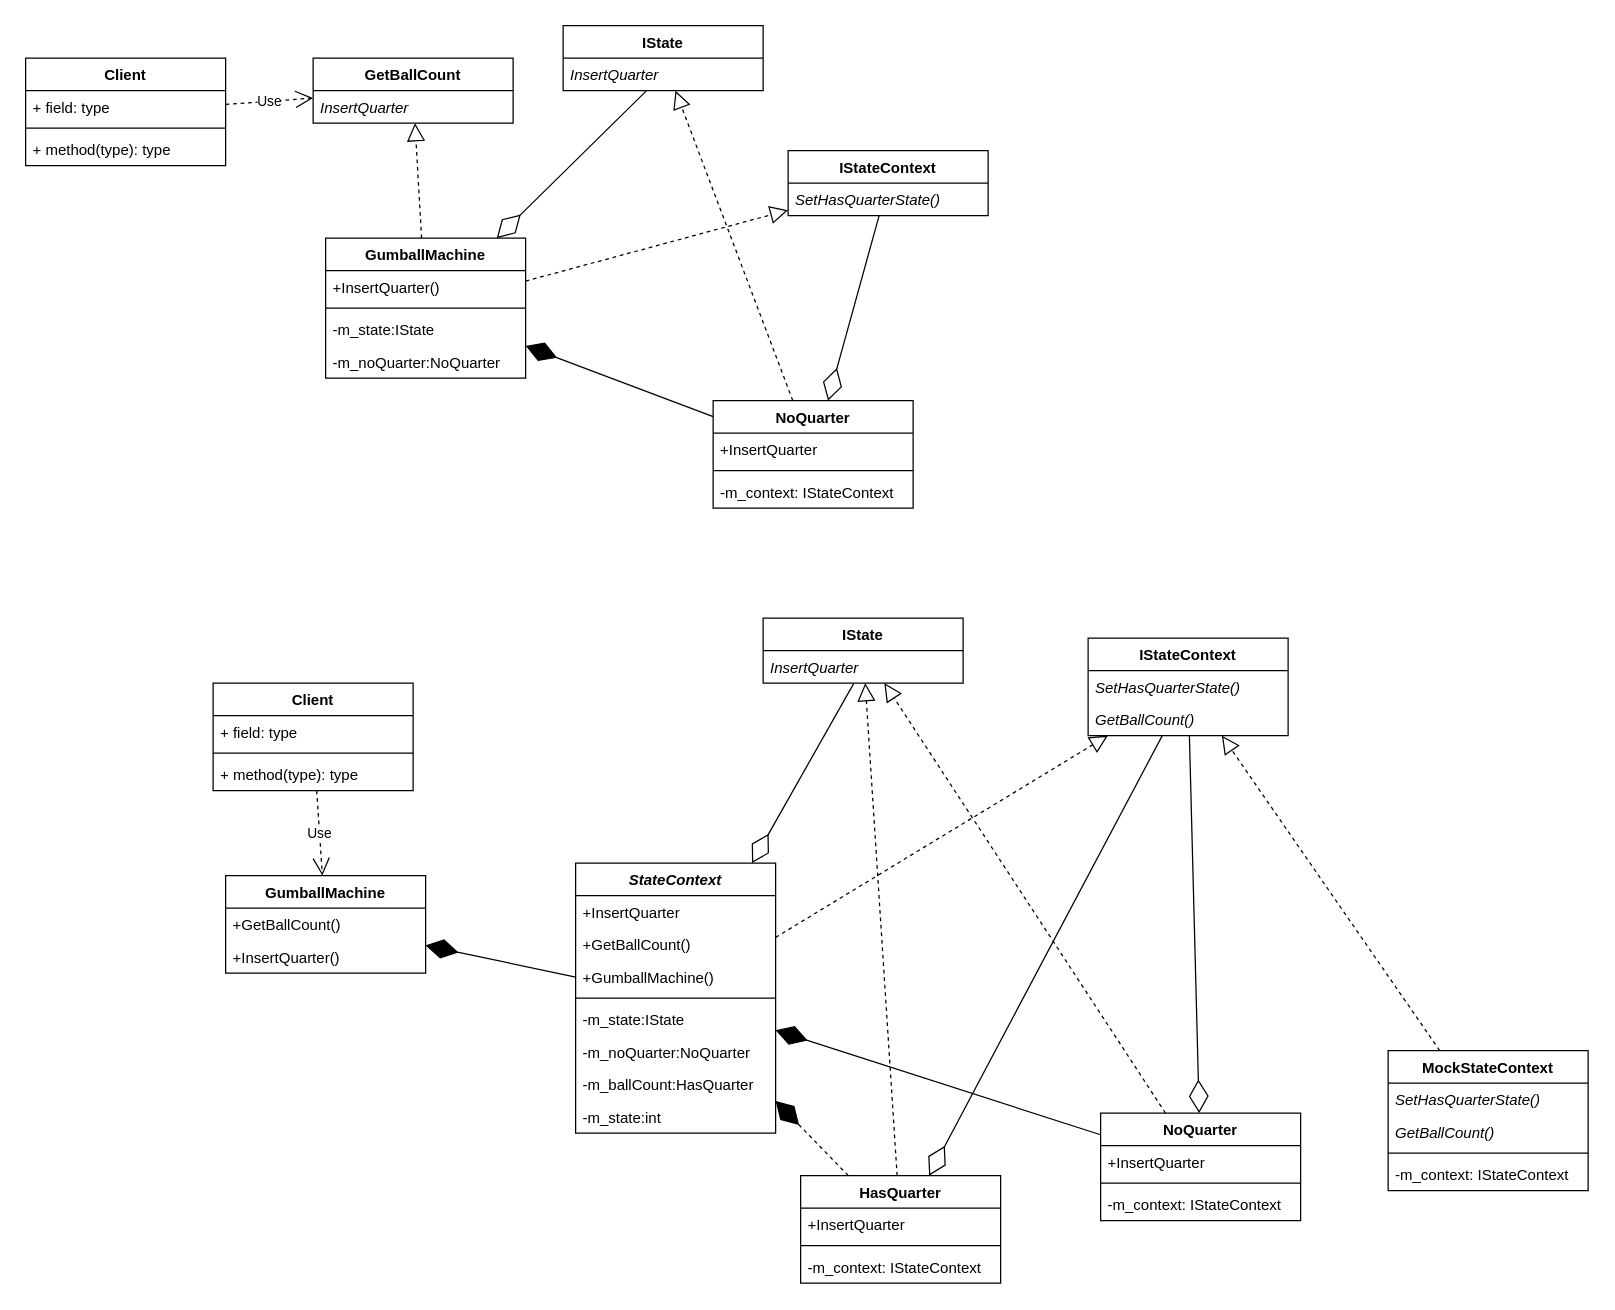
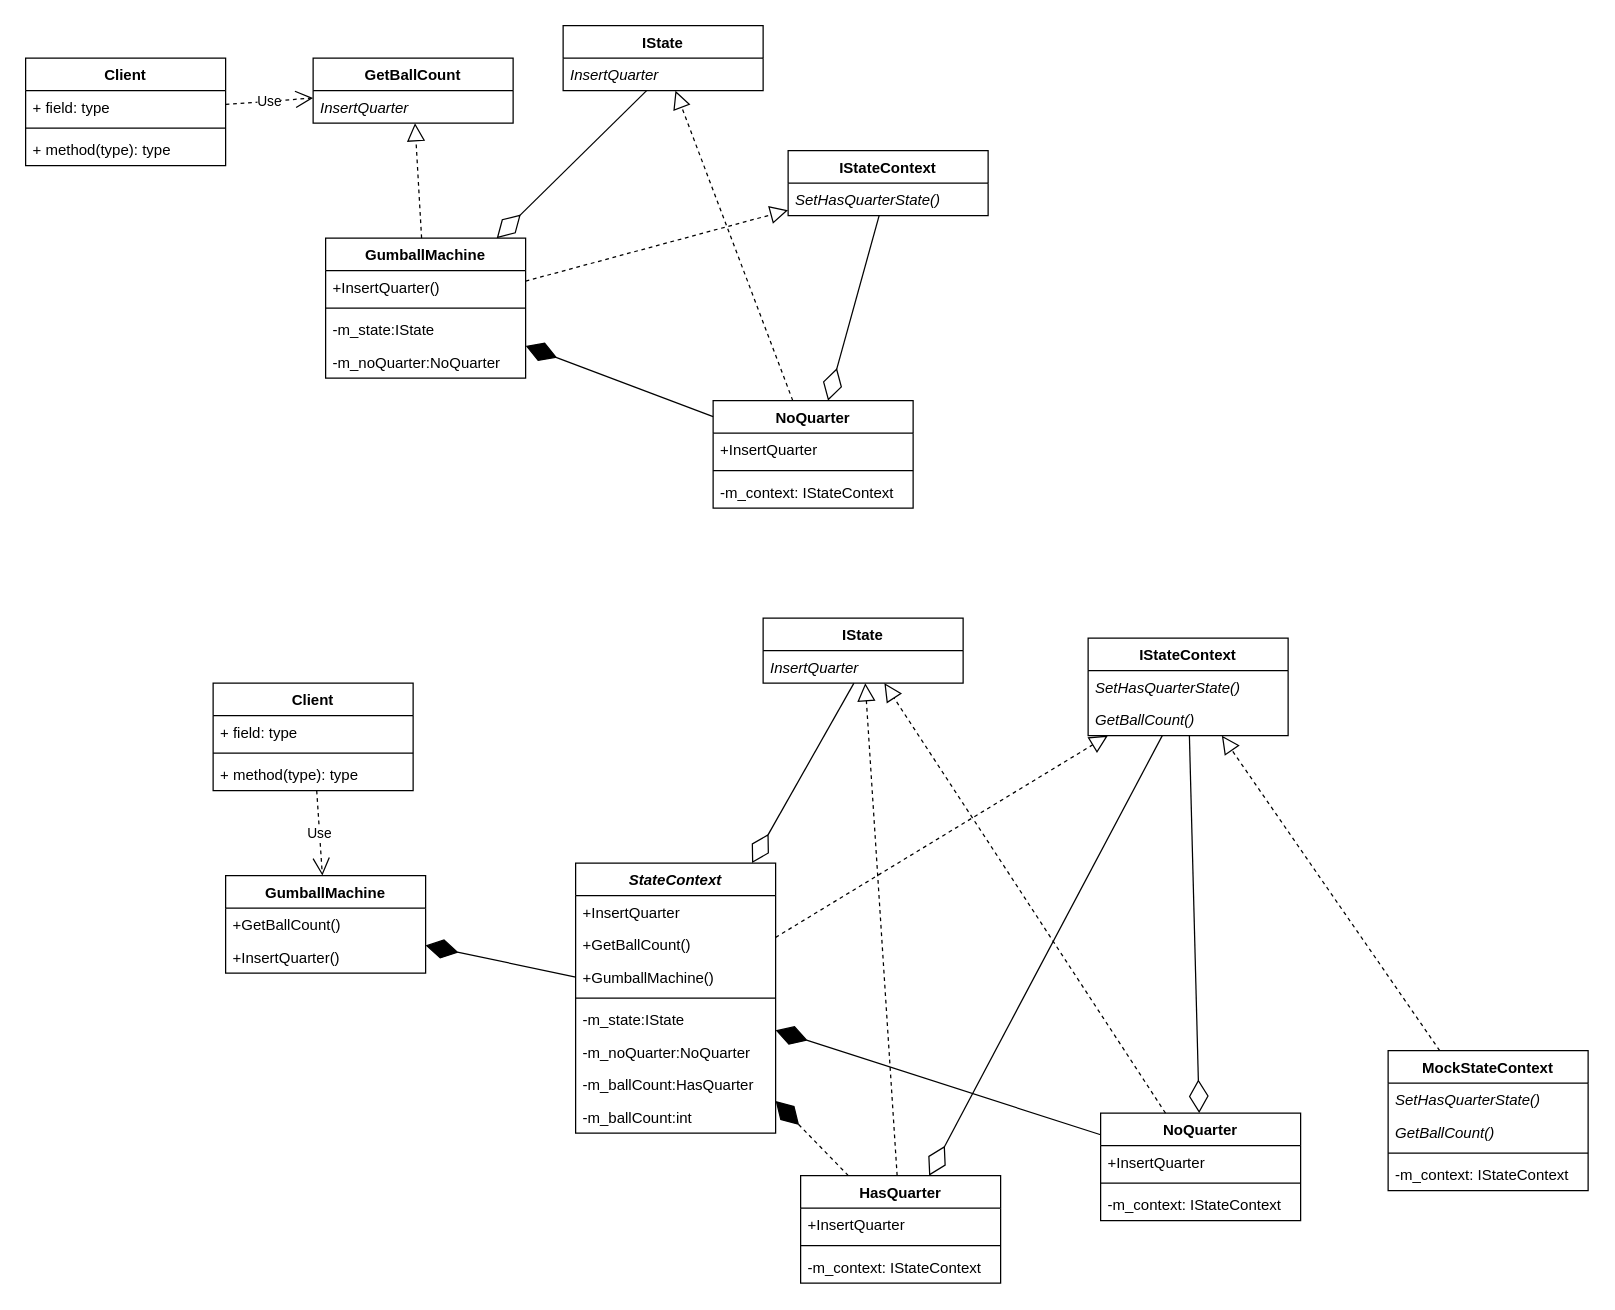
(629, 1118) -> (642, 1118)
